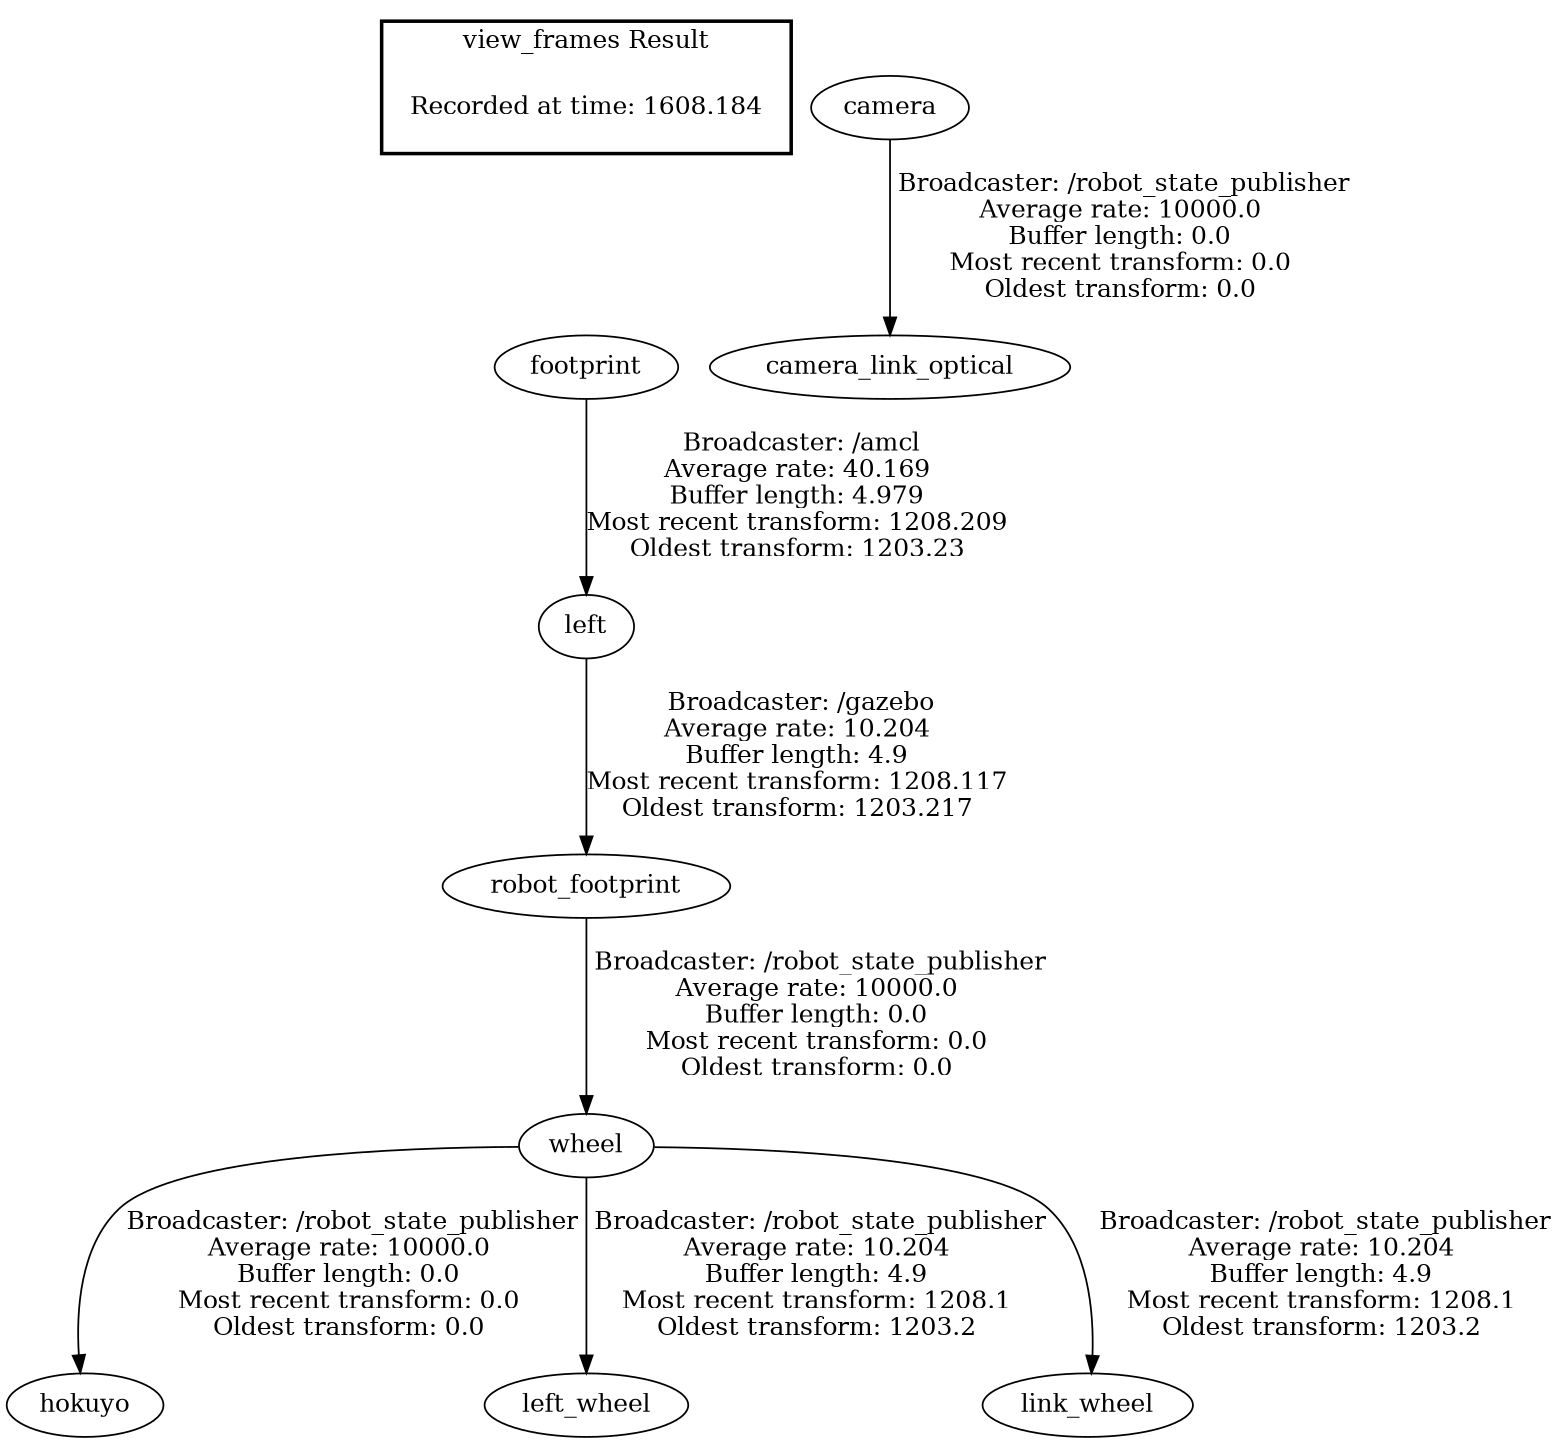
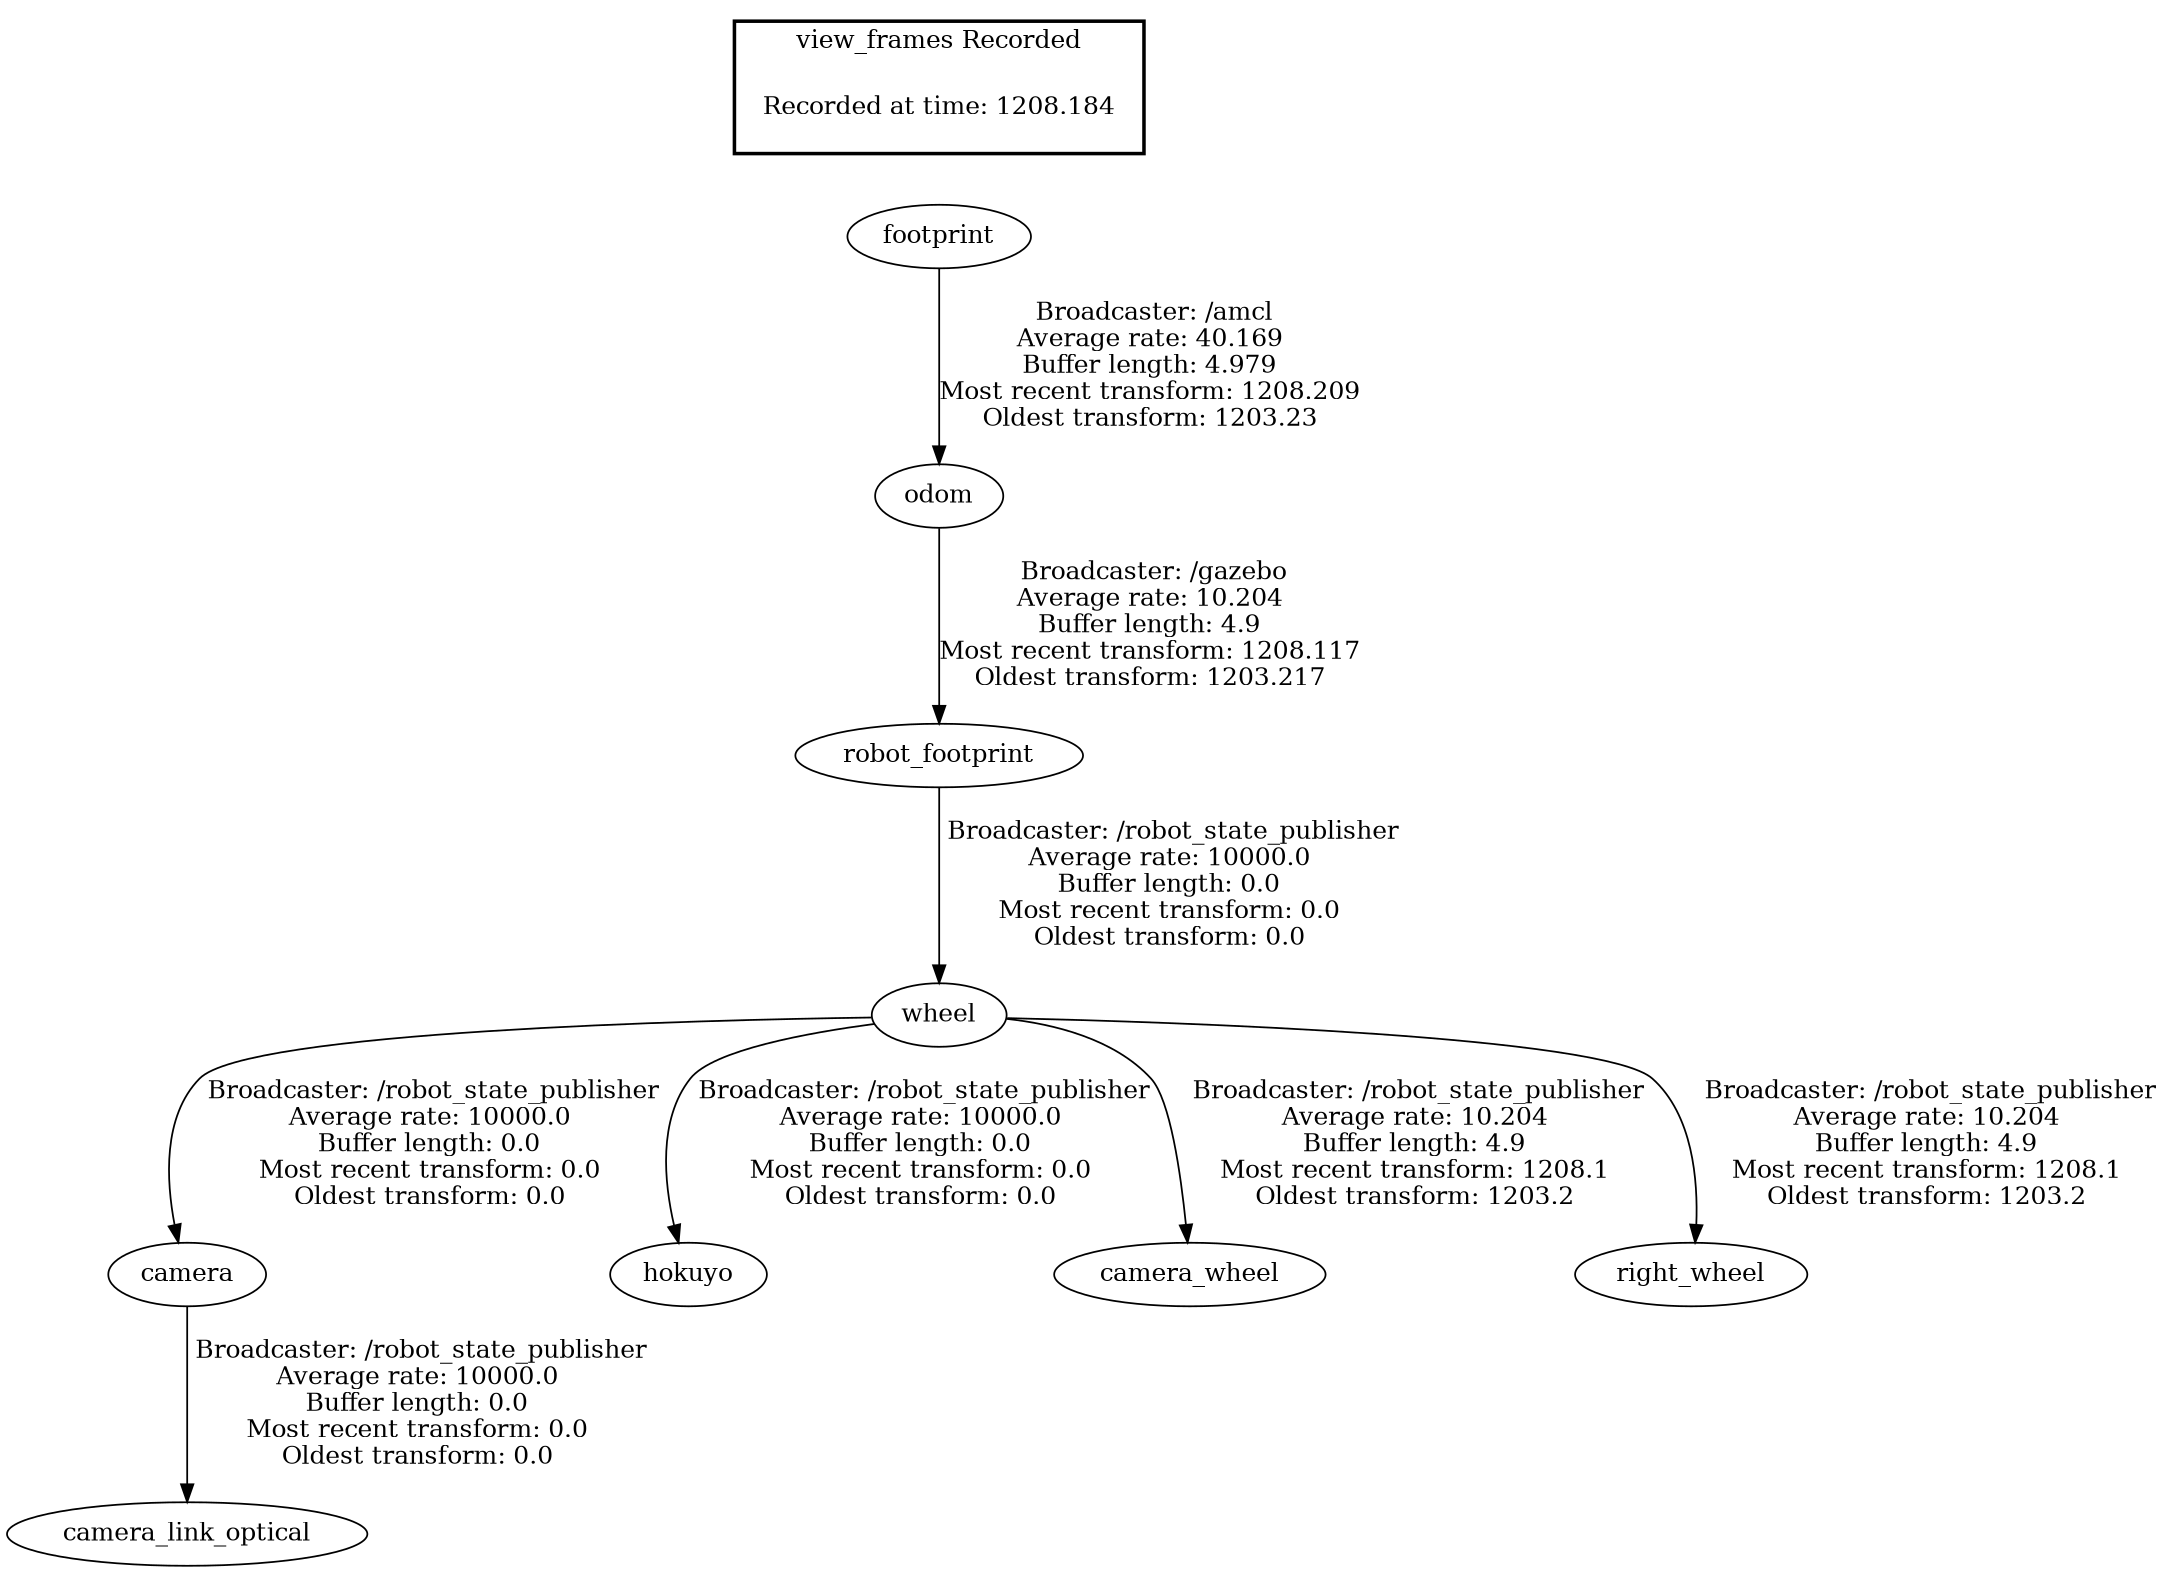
(586, 41) -> (939, 41)
(586, 108) -> (939, 108)
(586, 627) -> (939, 496)
none -> (456, 1034)
(586, 1405) -> (1190, 1275)
(1088, 1405) -> (1691, 1275)
